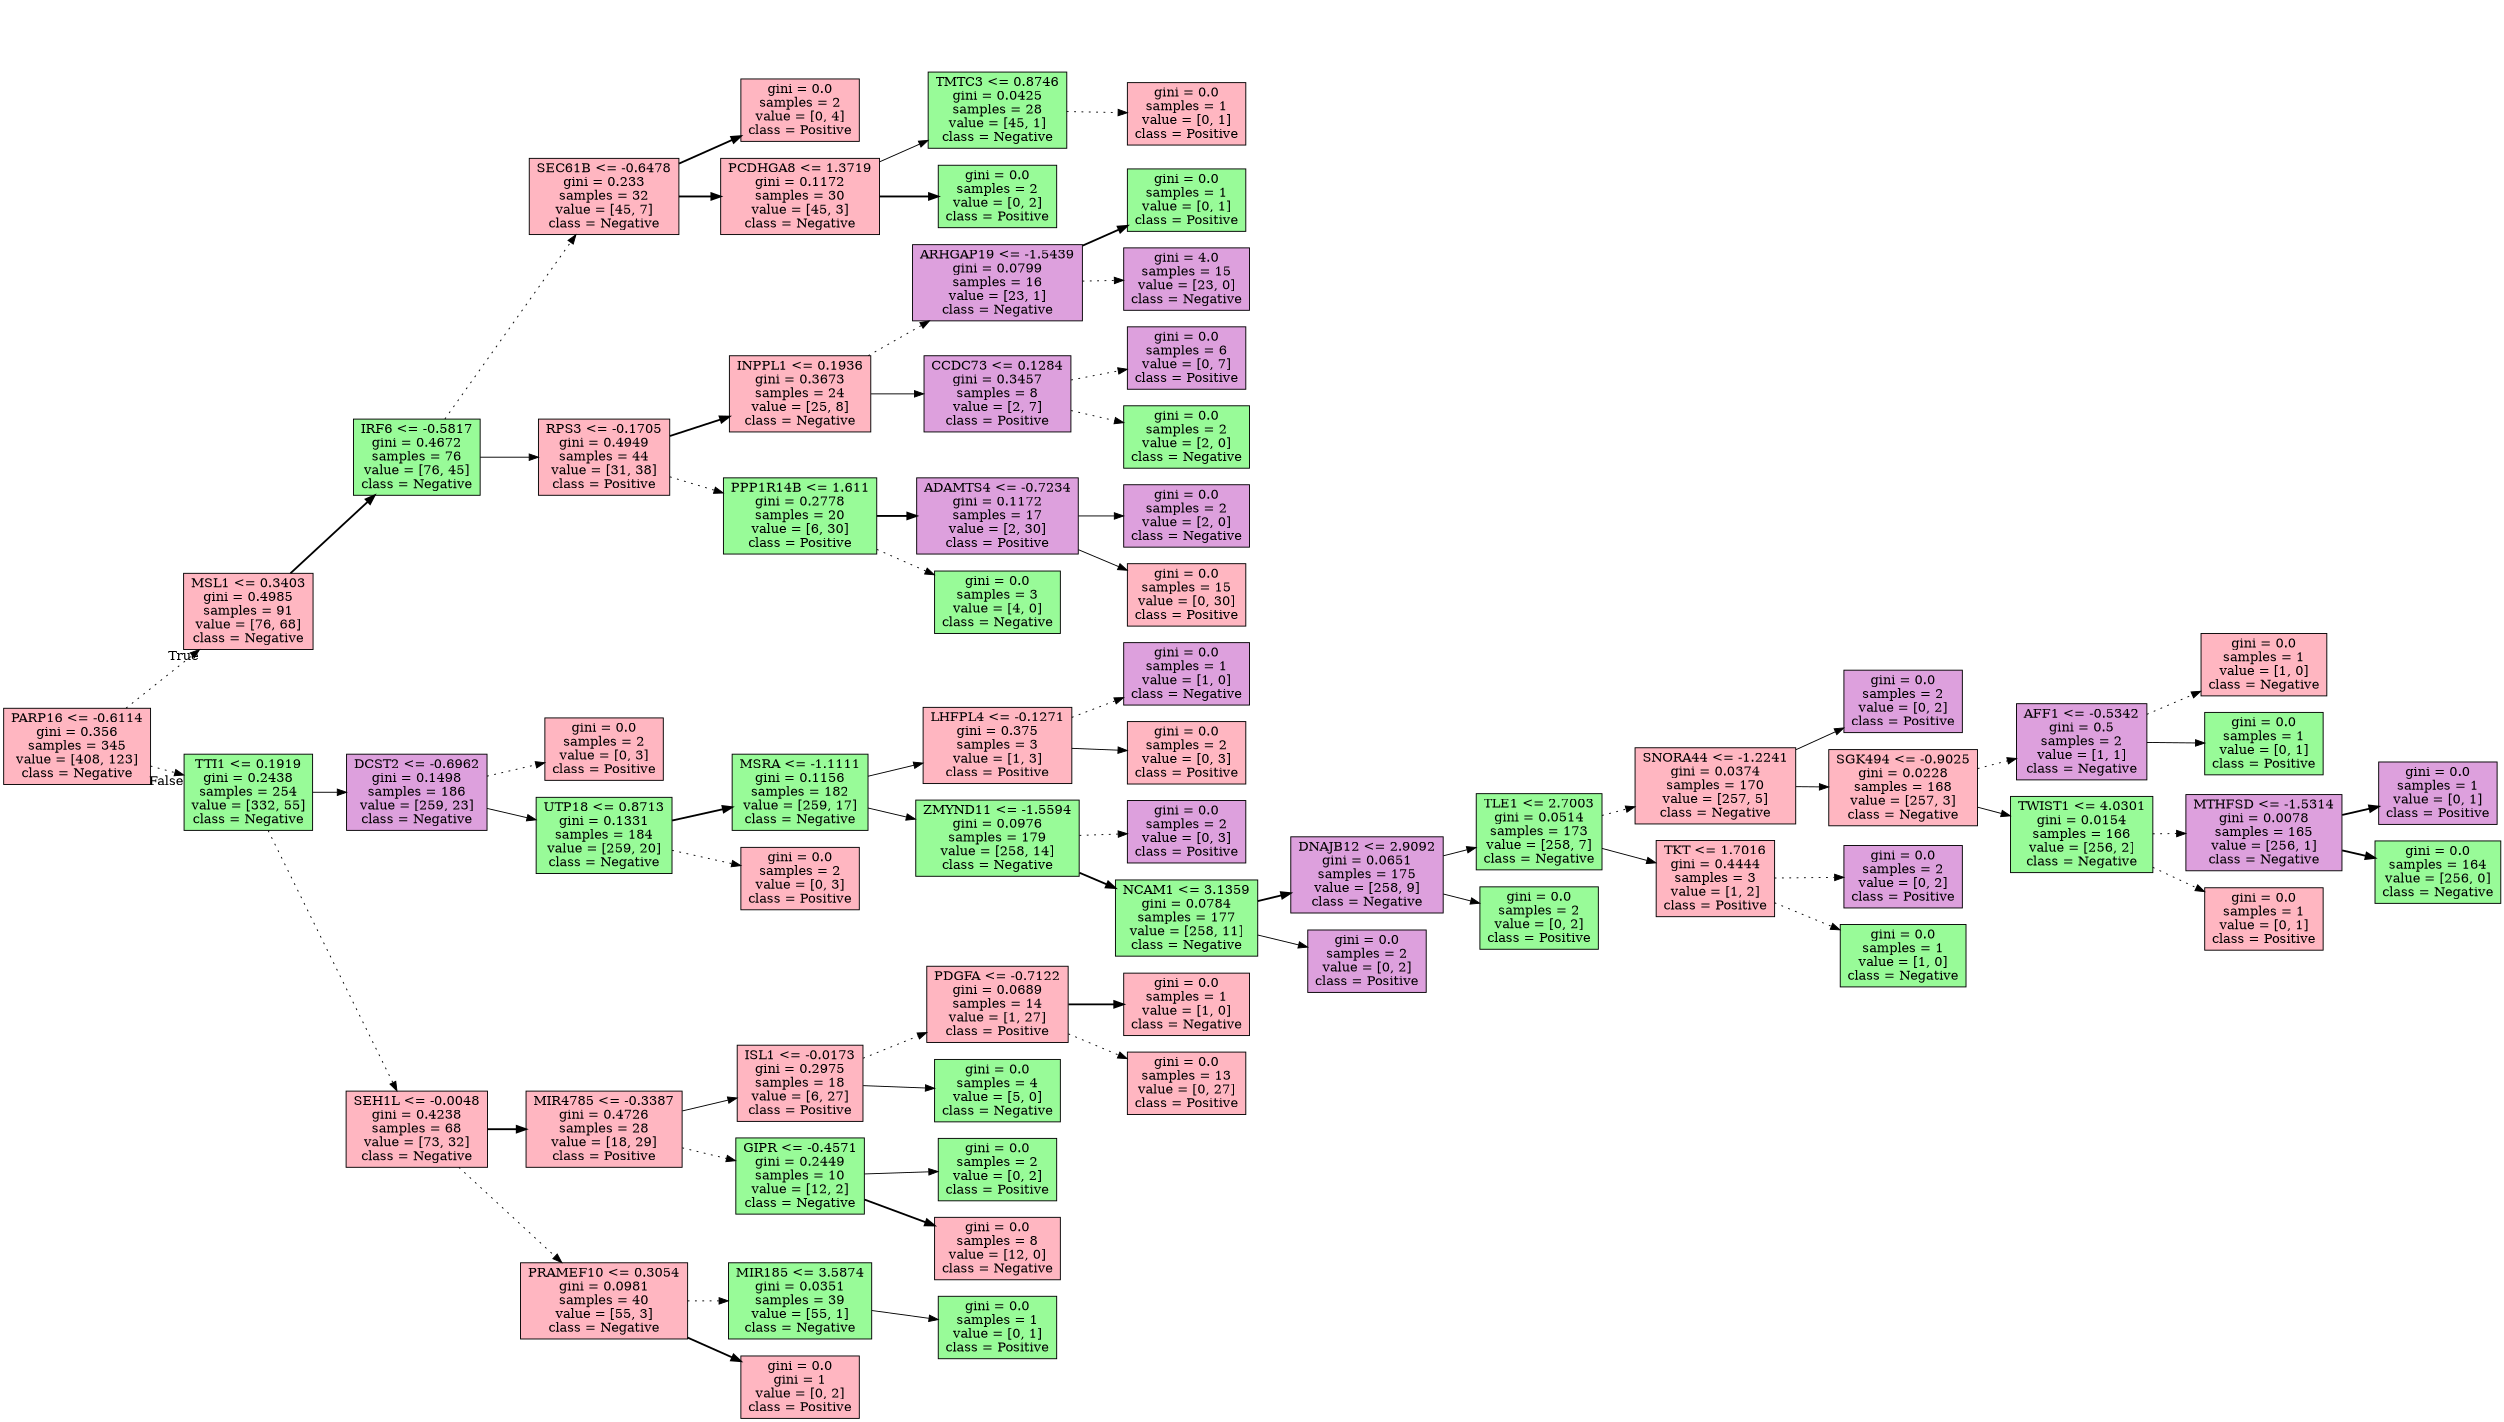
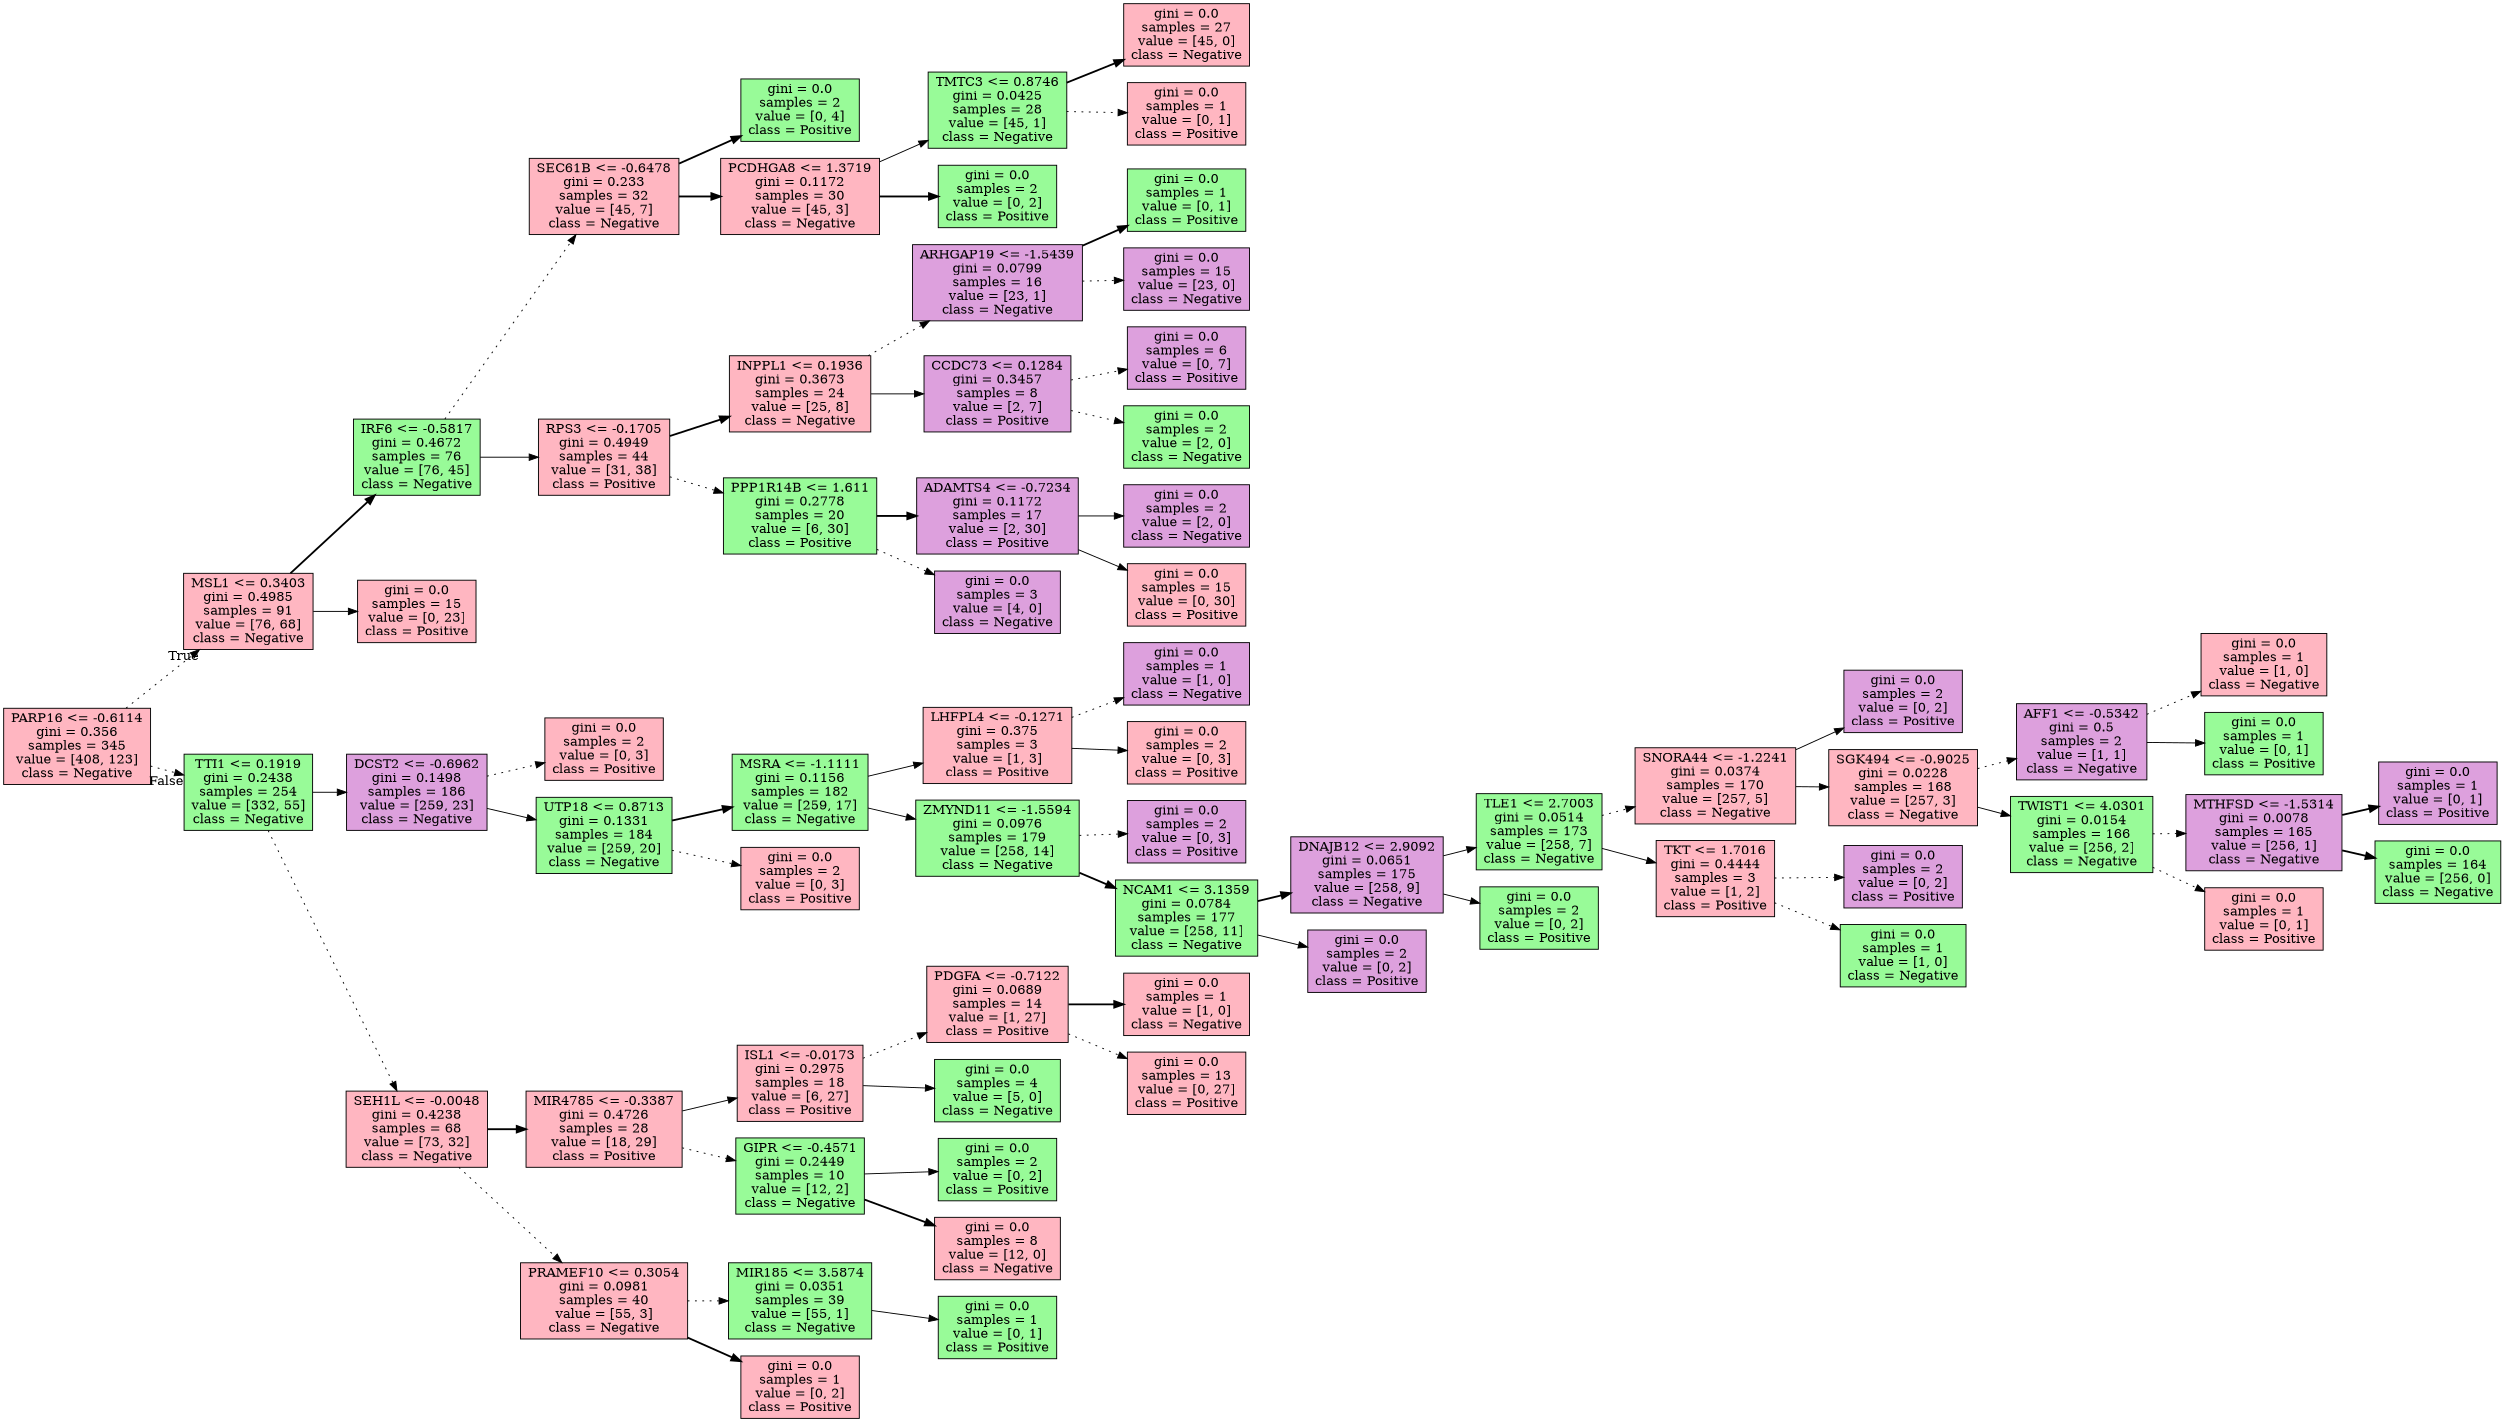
none -> (1187, 35)
(800, 110) -> (800, 110)
(1187, 279) -> (1187, 279)
(997, 602) -> (997, 602)
none -> (417, 611)
(800, 1387) -> (800, 1387)
